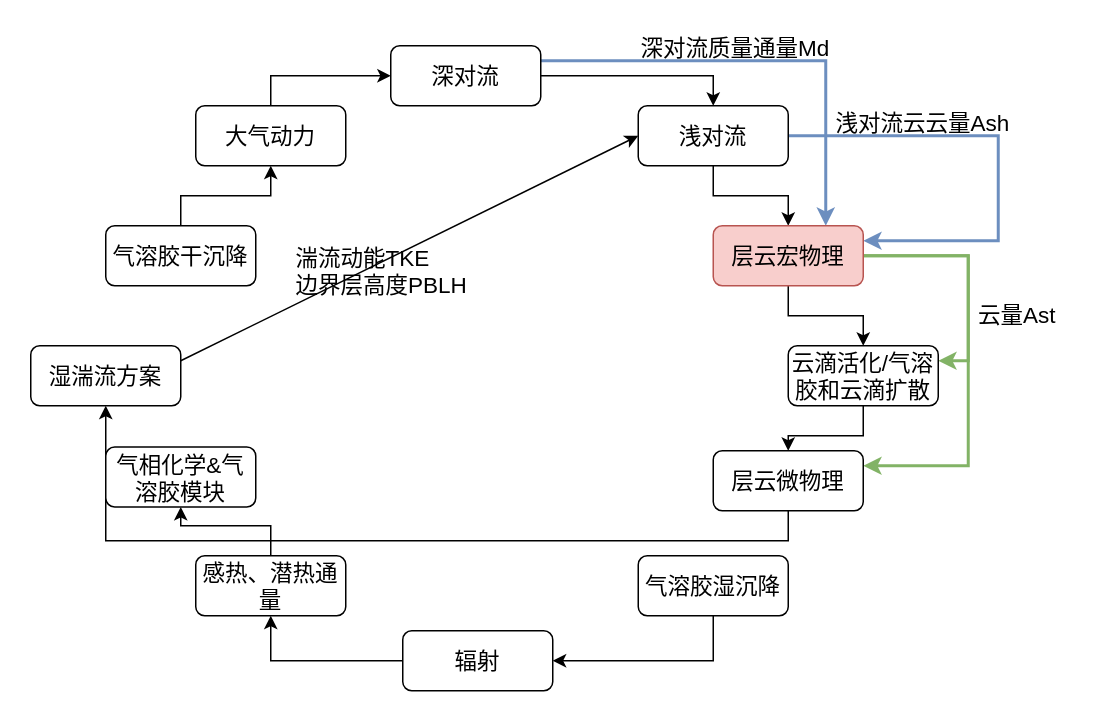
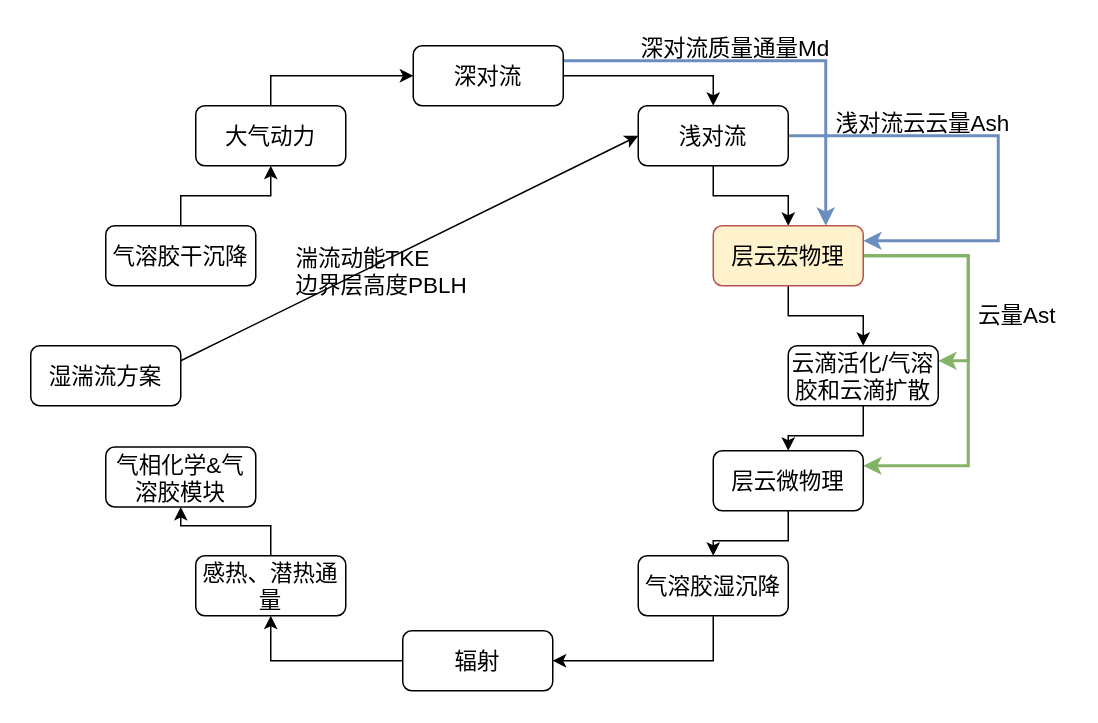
(466, 76) -> (488, 76)
(788, 256) -> (788, 256)
(393, 541) -> (715, 541)
